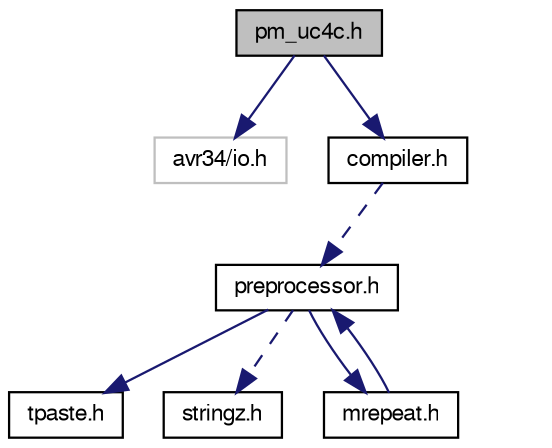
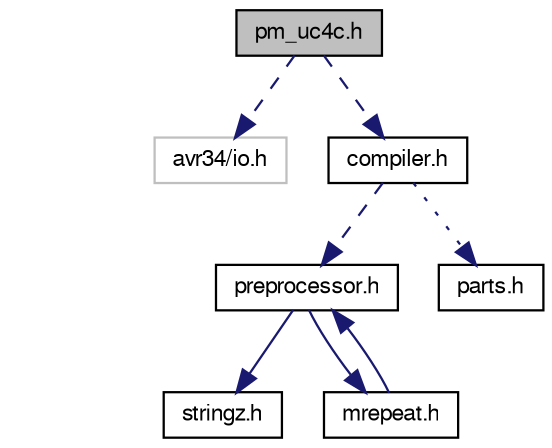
(271, 88) -> (271, 88)
(347, 88) -> (347, 88)
none -> (491, 288)
(271, 342) -> (271, 342)
(66, 415) -> none
